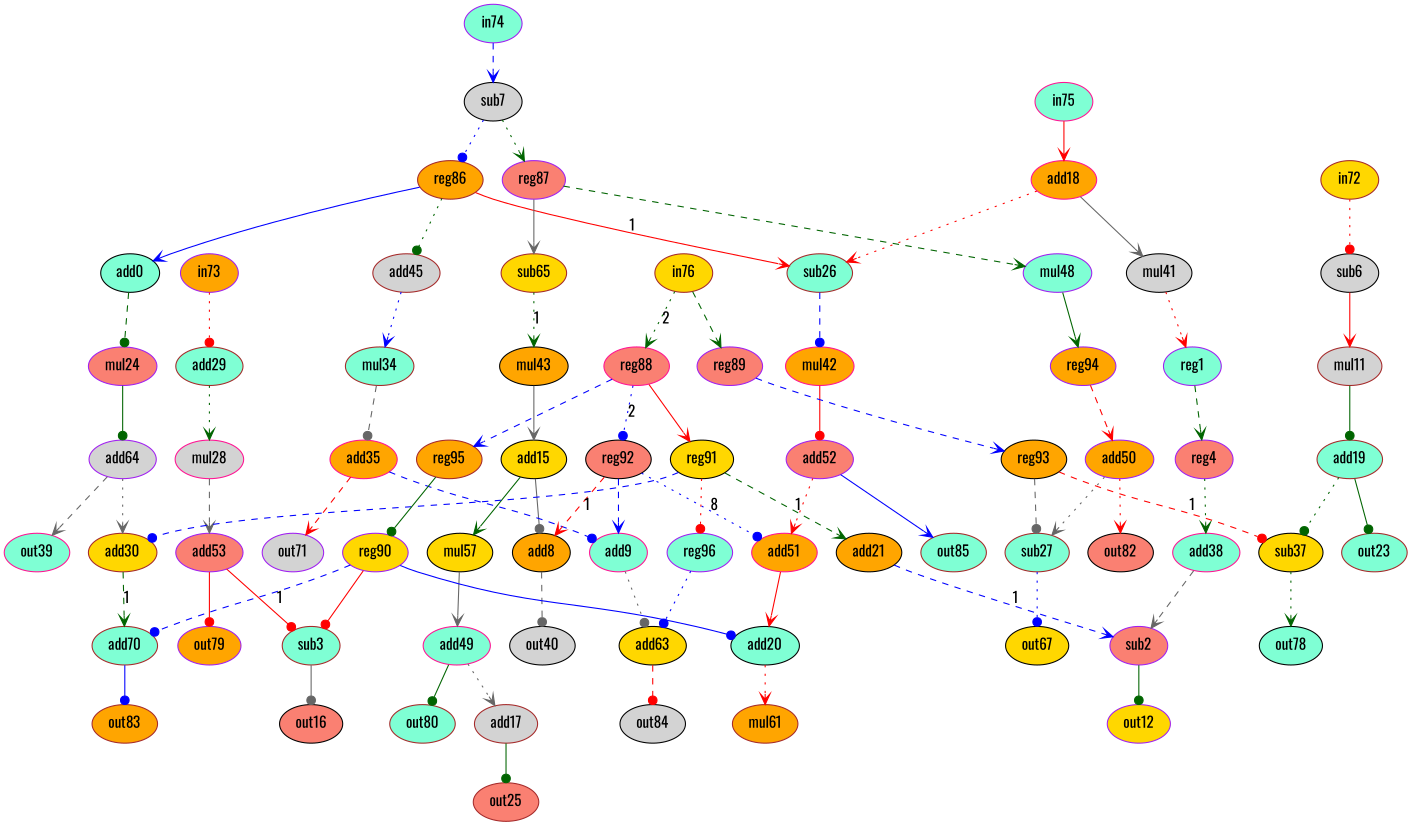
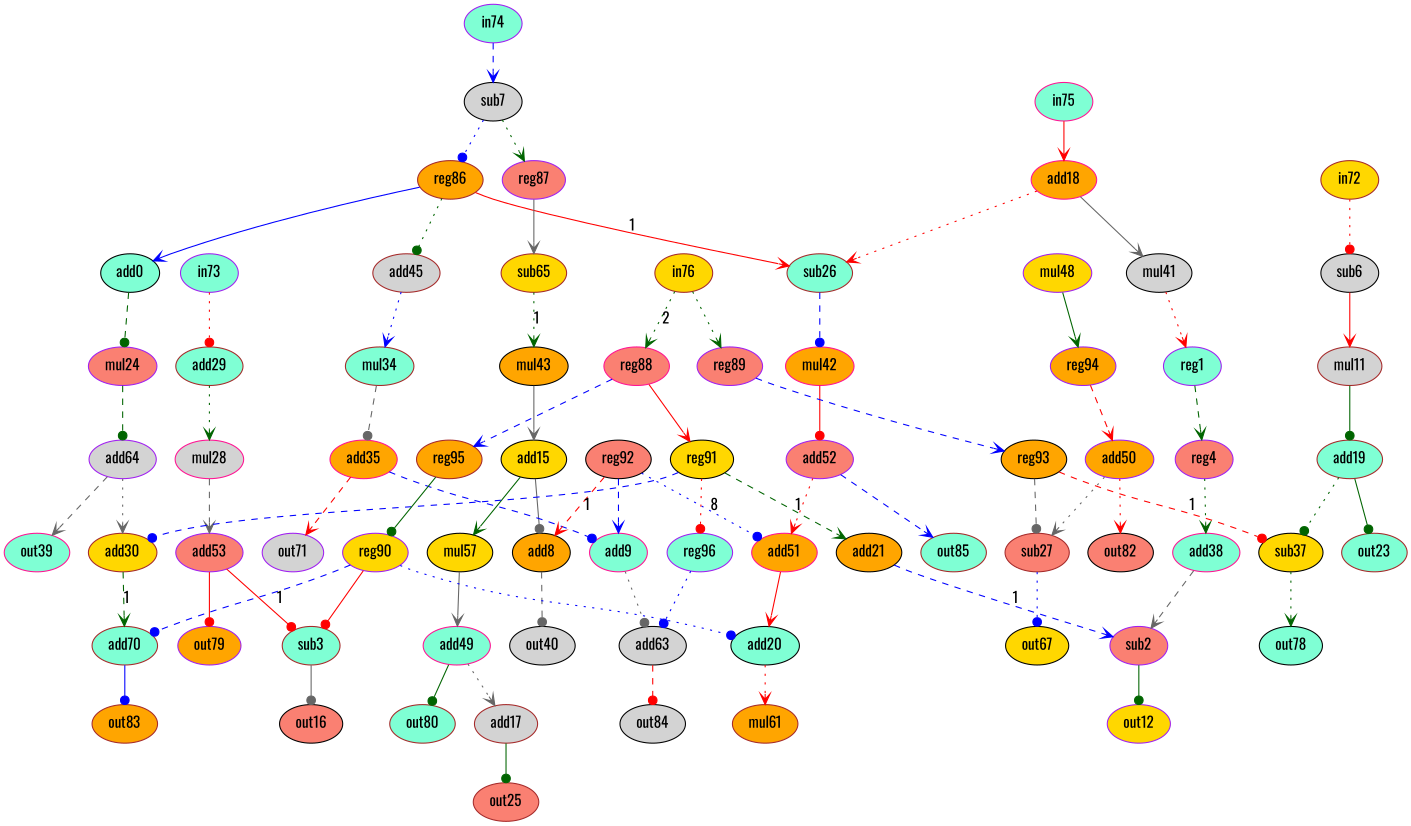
(789, 225) -> none
(209, 273) -> (209, 273)
(1058, 273) -> (1058, 273)
(704, 315) -> (704, 315)
(123, 408) -> (123, 408)
(628, 408) -> none
(882, 503) -> (882, 503)
(1037, 553) -> (1037, 553)
(563, 604) -> (563, 604)
(653, 646) -> (653, 646)
